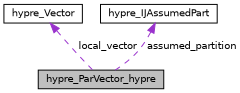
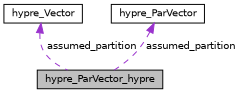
(159, 14) -> (158, 14)
(106, 47) -> (90, 47)
